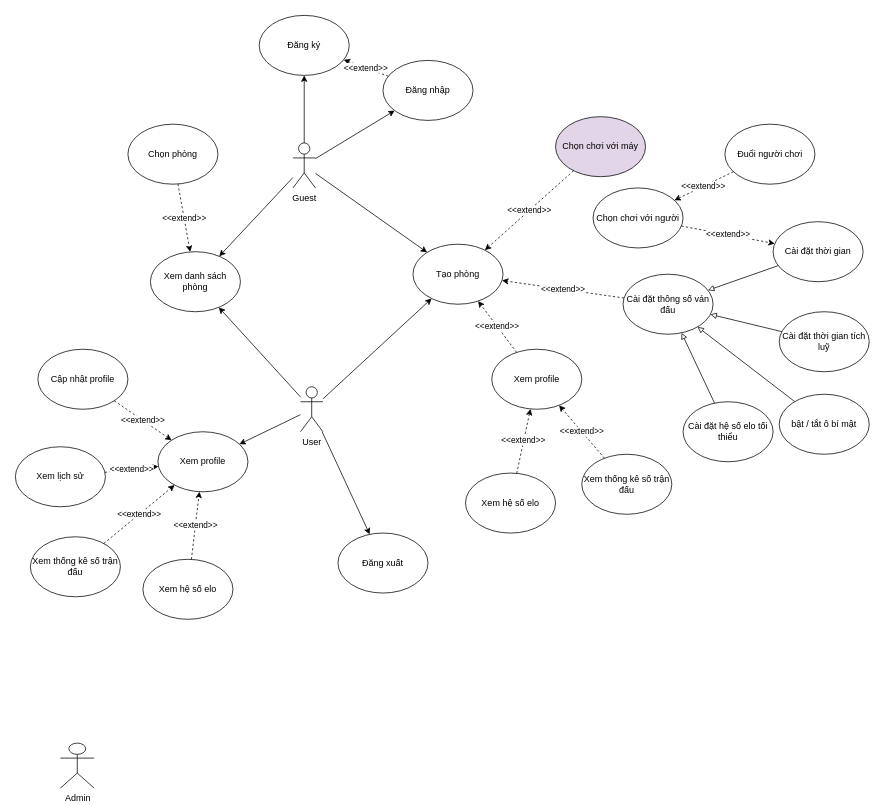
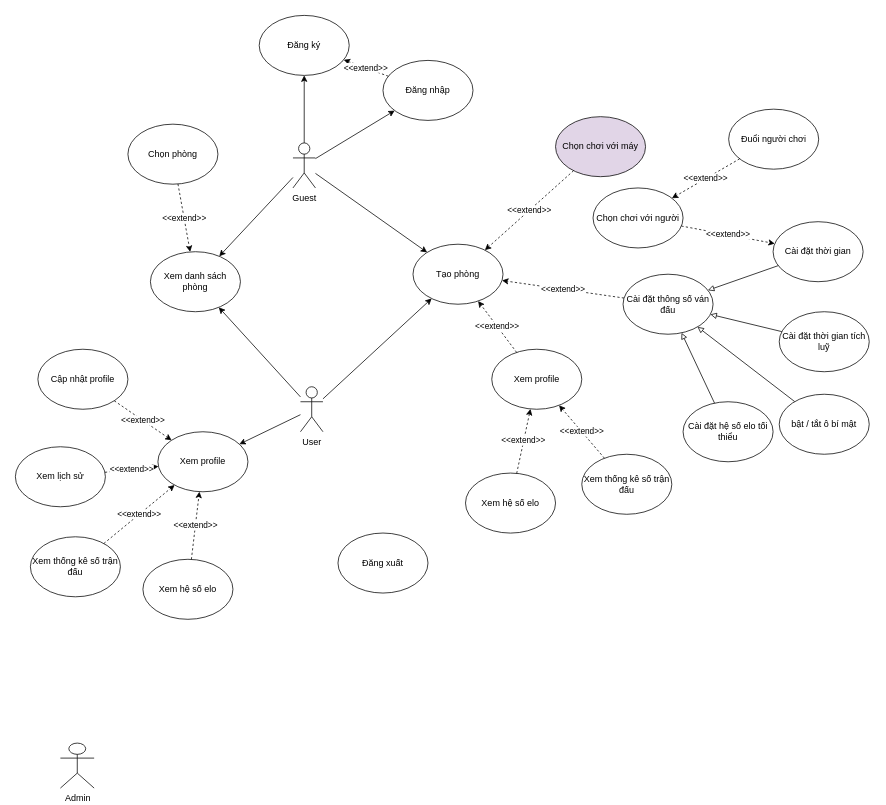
(770, 154) -> (773, 139)
(345, 481) -> none
